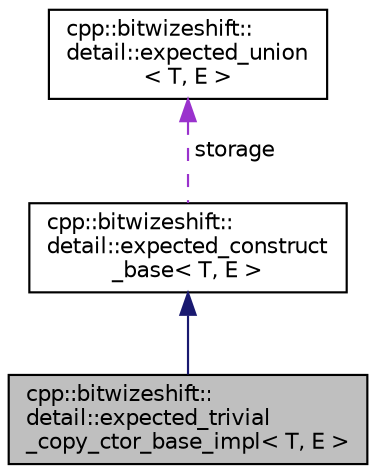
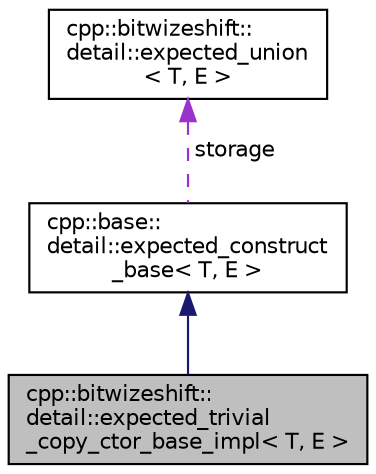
(188, 248) -> (188, 248)
